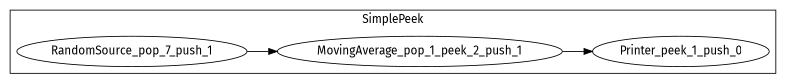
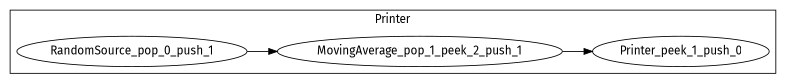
(393, 20) -> (393, 20)
(132, 51) -> (132, 51)
